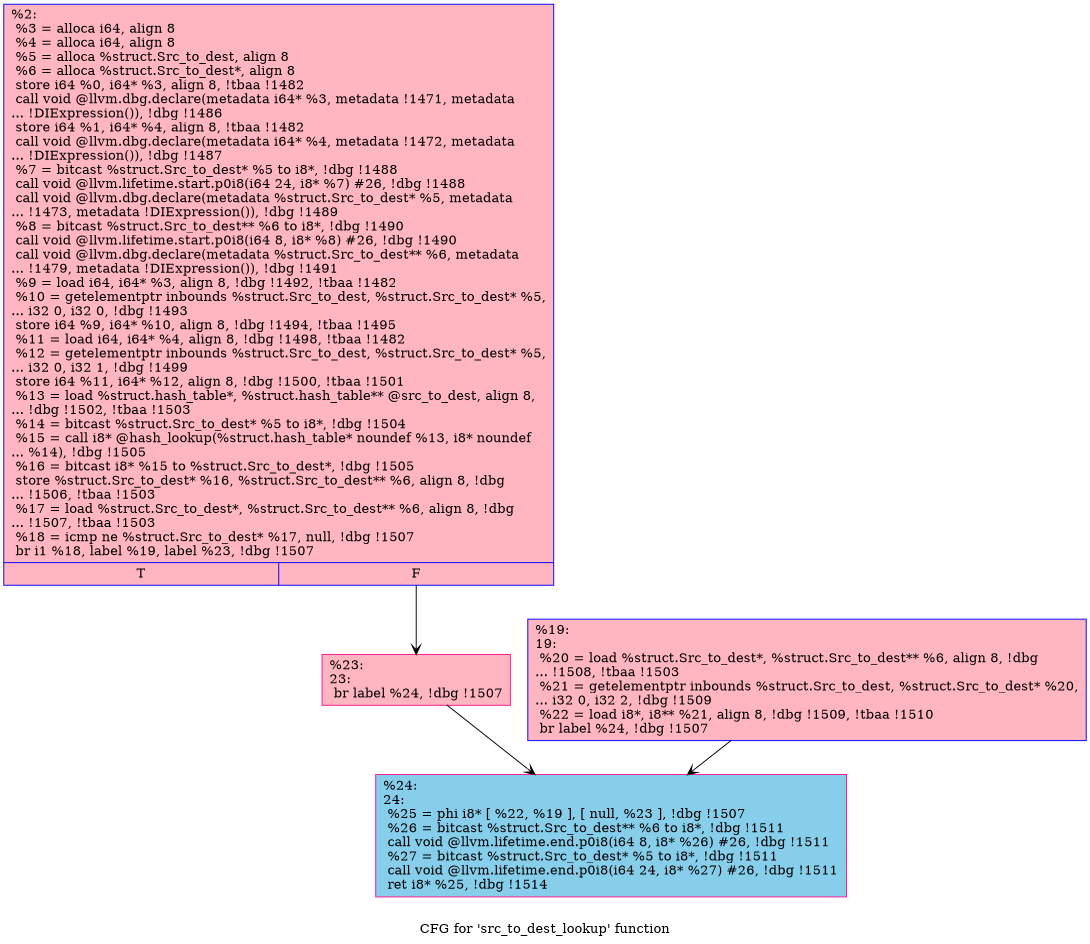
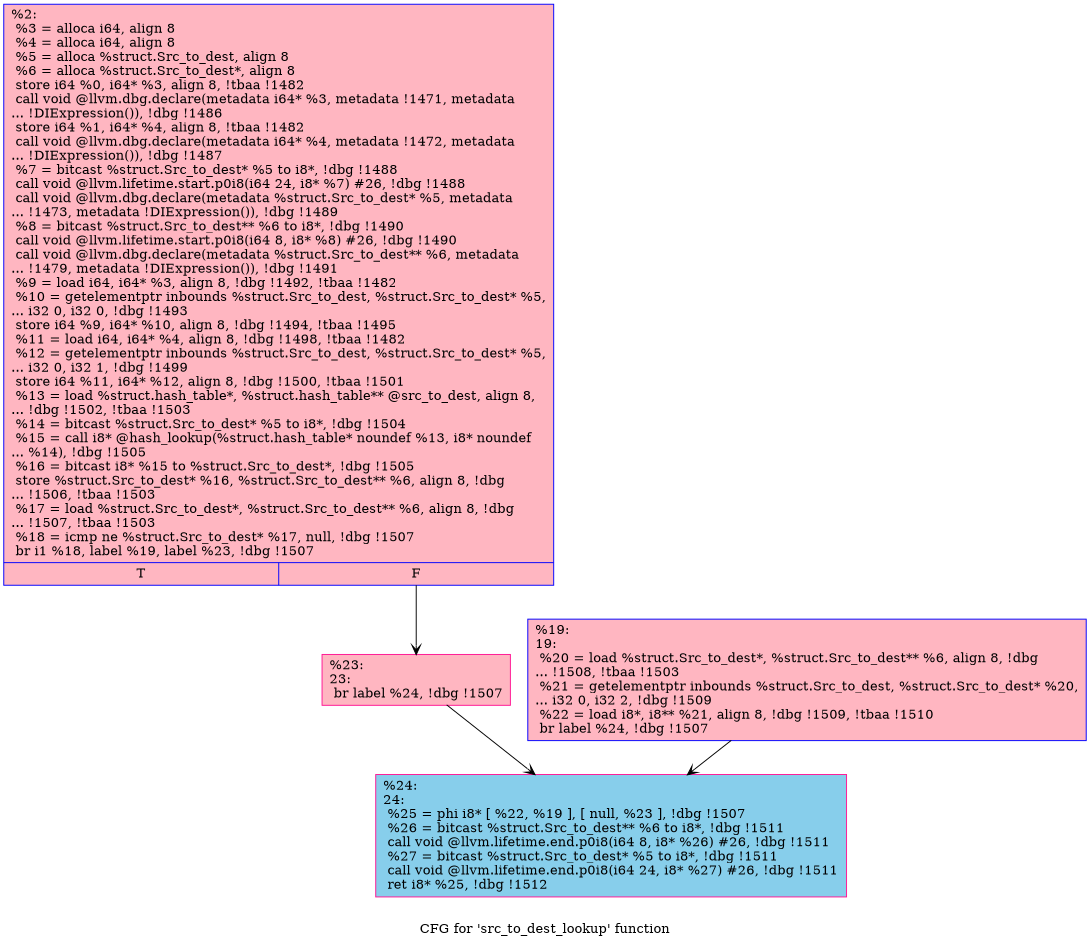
(466, 885) -> (466, 885)
